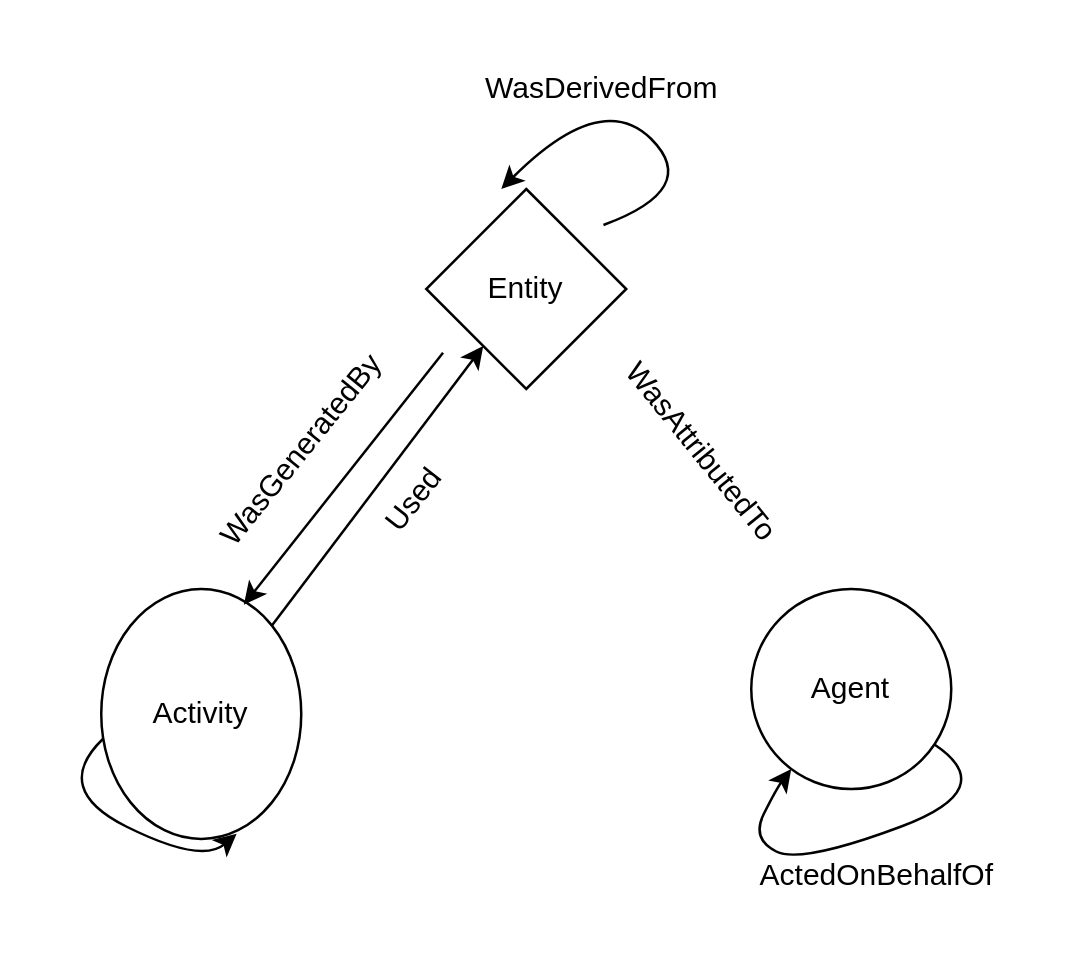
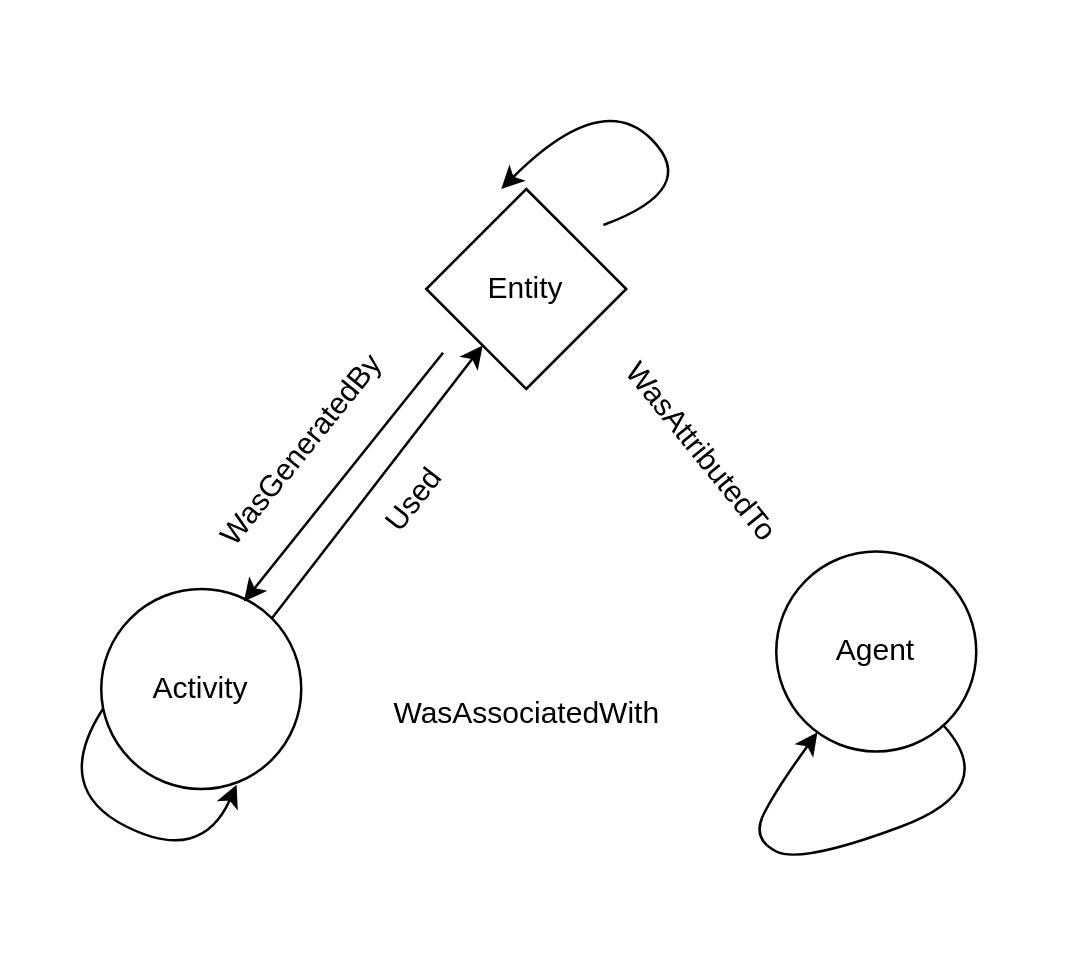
(601, 89) -> none
(851, 689) -> (876, 651)
(201, 714) -> (201, 689)
none -> (526, 714)
(876, 876) -> none
